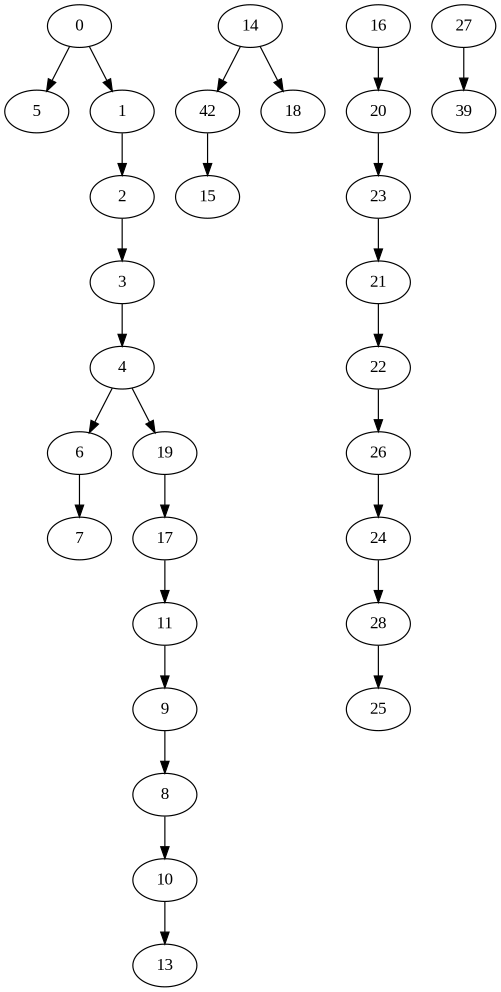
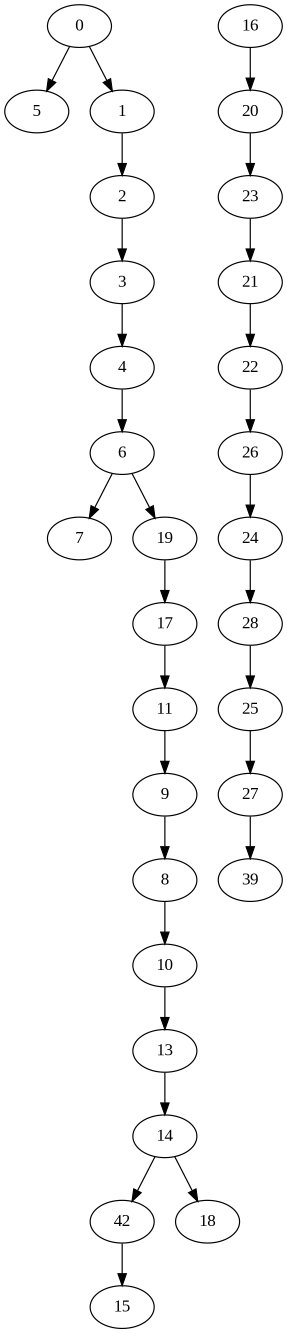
(141, 405) -> (141, 490)
none -> (250, 746)
none -> (165, 1088)
